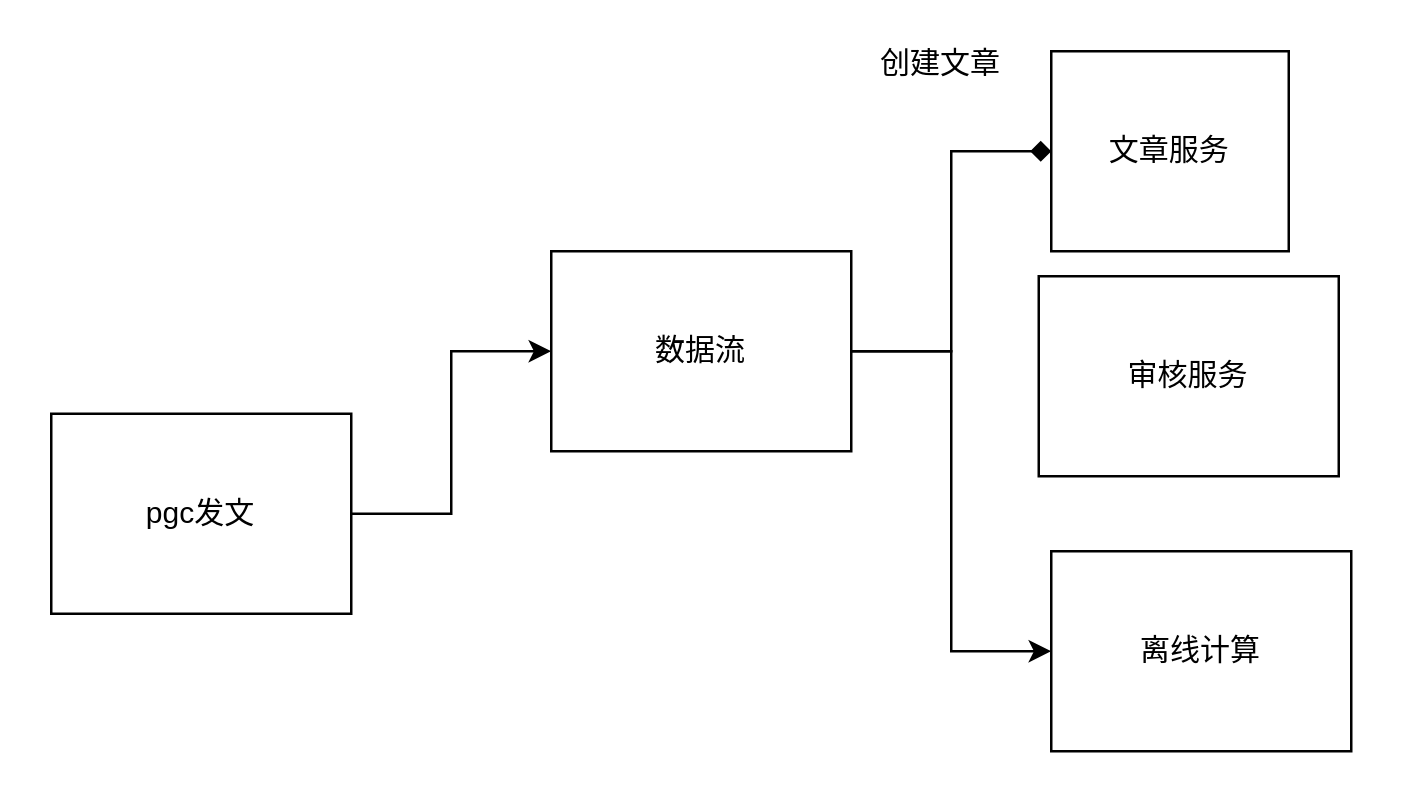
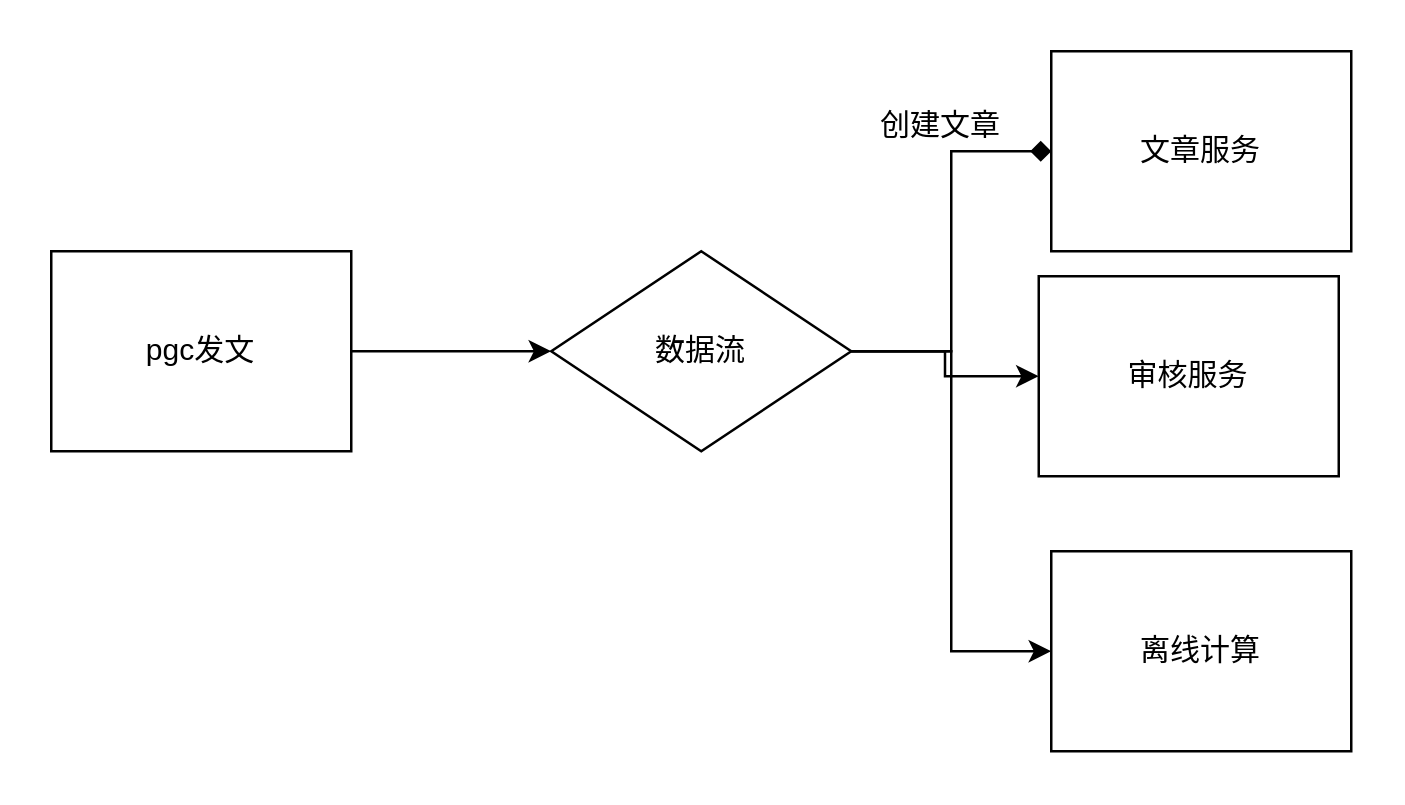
(951, 64) -> (951, 126)
(1170, 151) -> (1201, 151)
(701, 351) -> (701, 351)
none -> (989, 376)
(201, 514) -> (201, 351)
